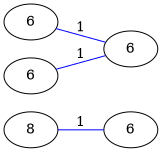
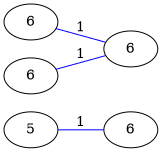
(31, 130) -> (31, 130)
